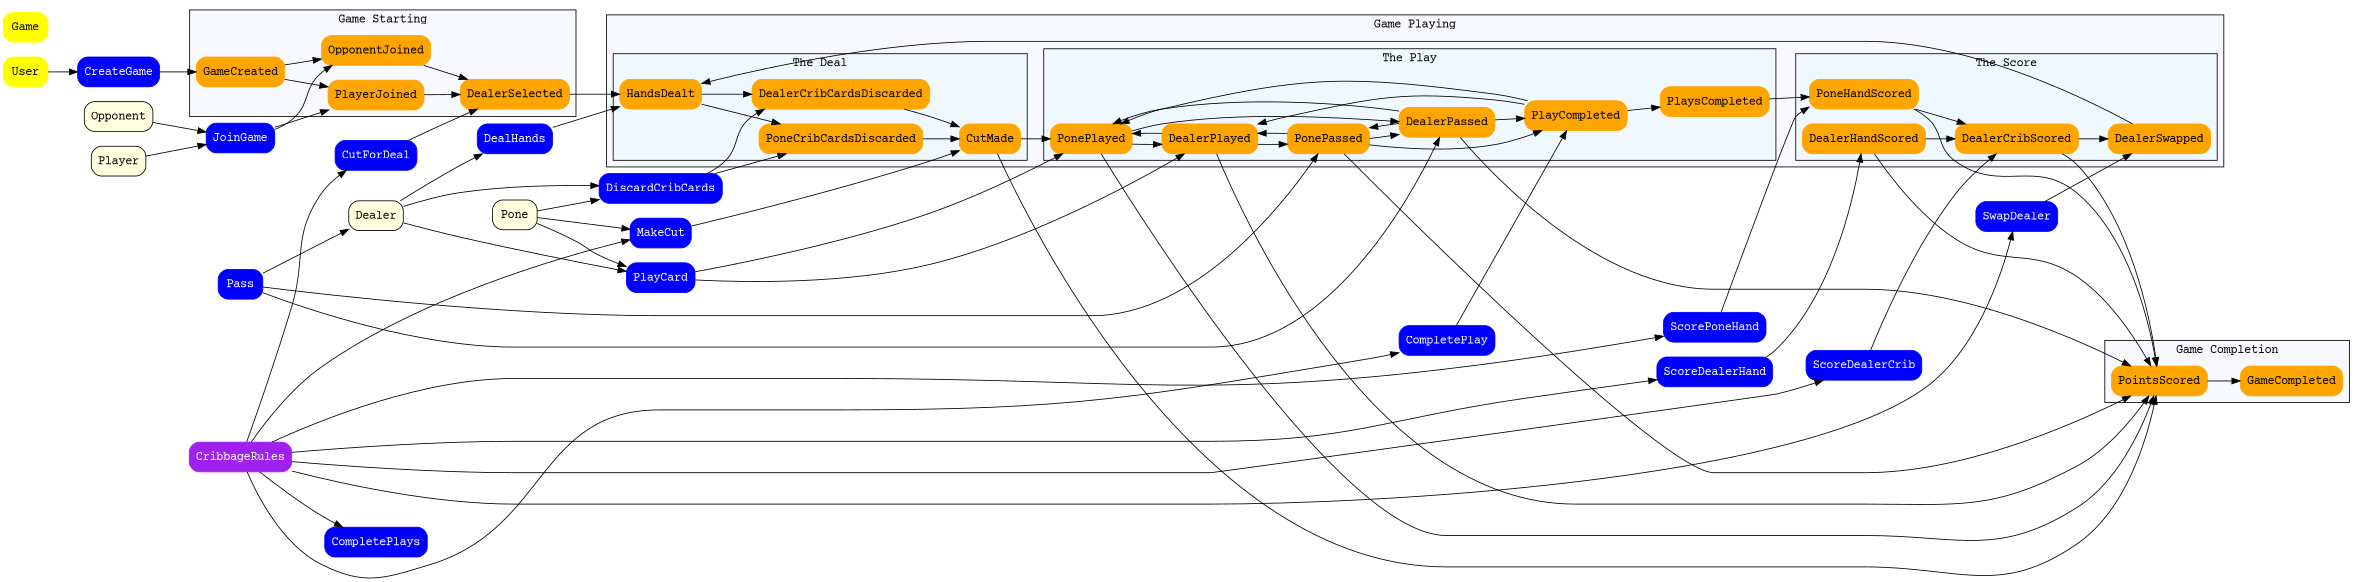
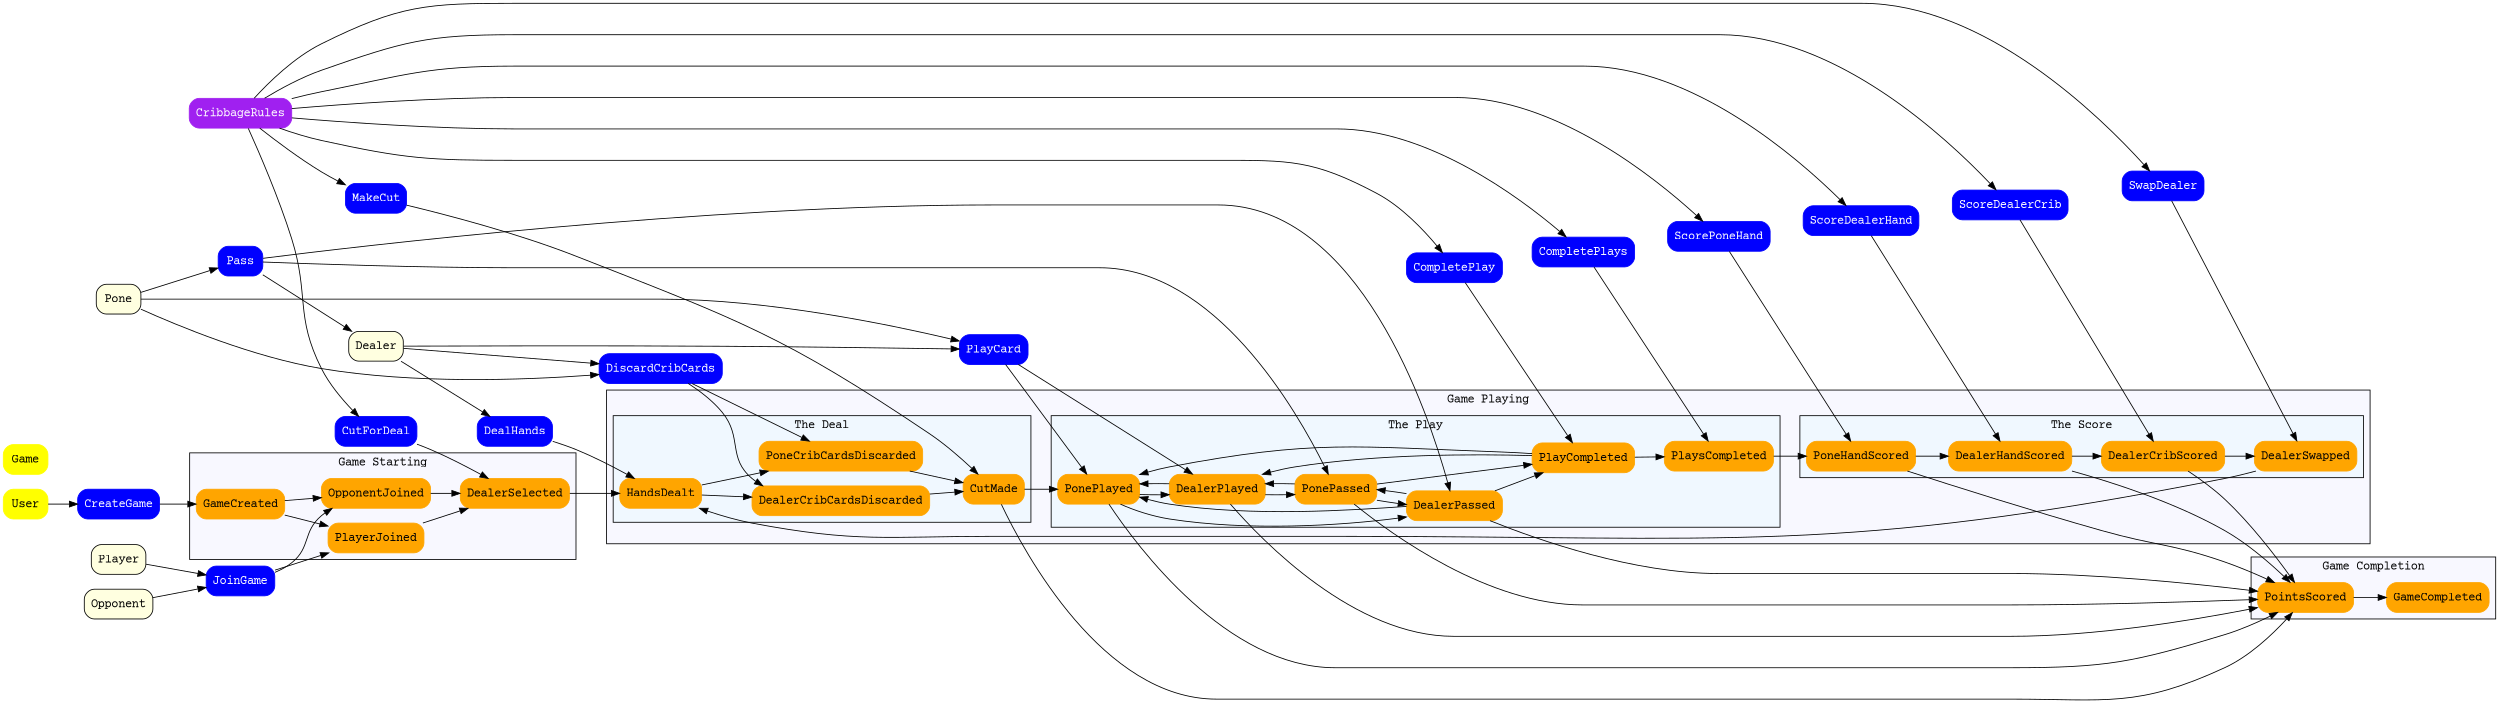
(1936, 115) -> (1928, 456)
(579, 223) -> (175, 281)
none -> (1649, 351)
